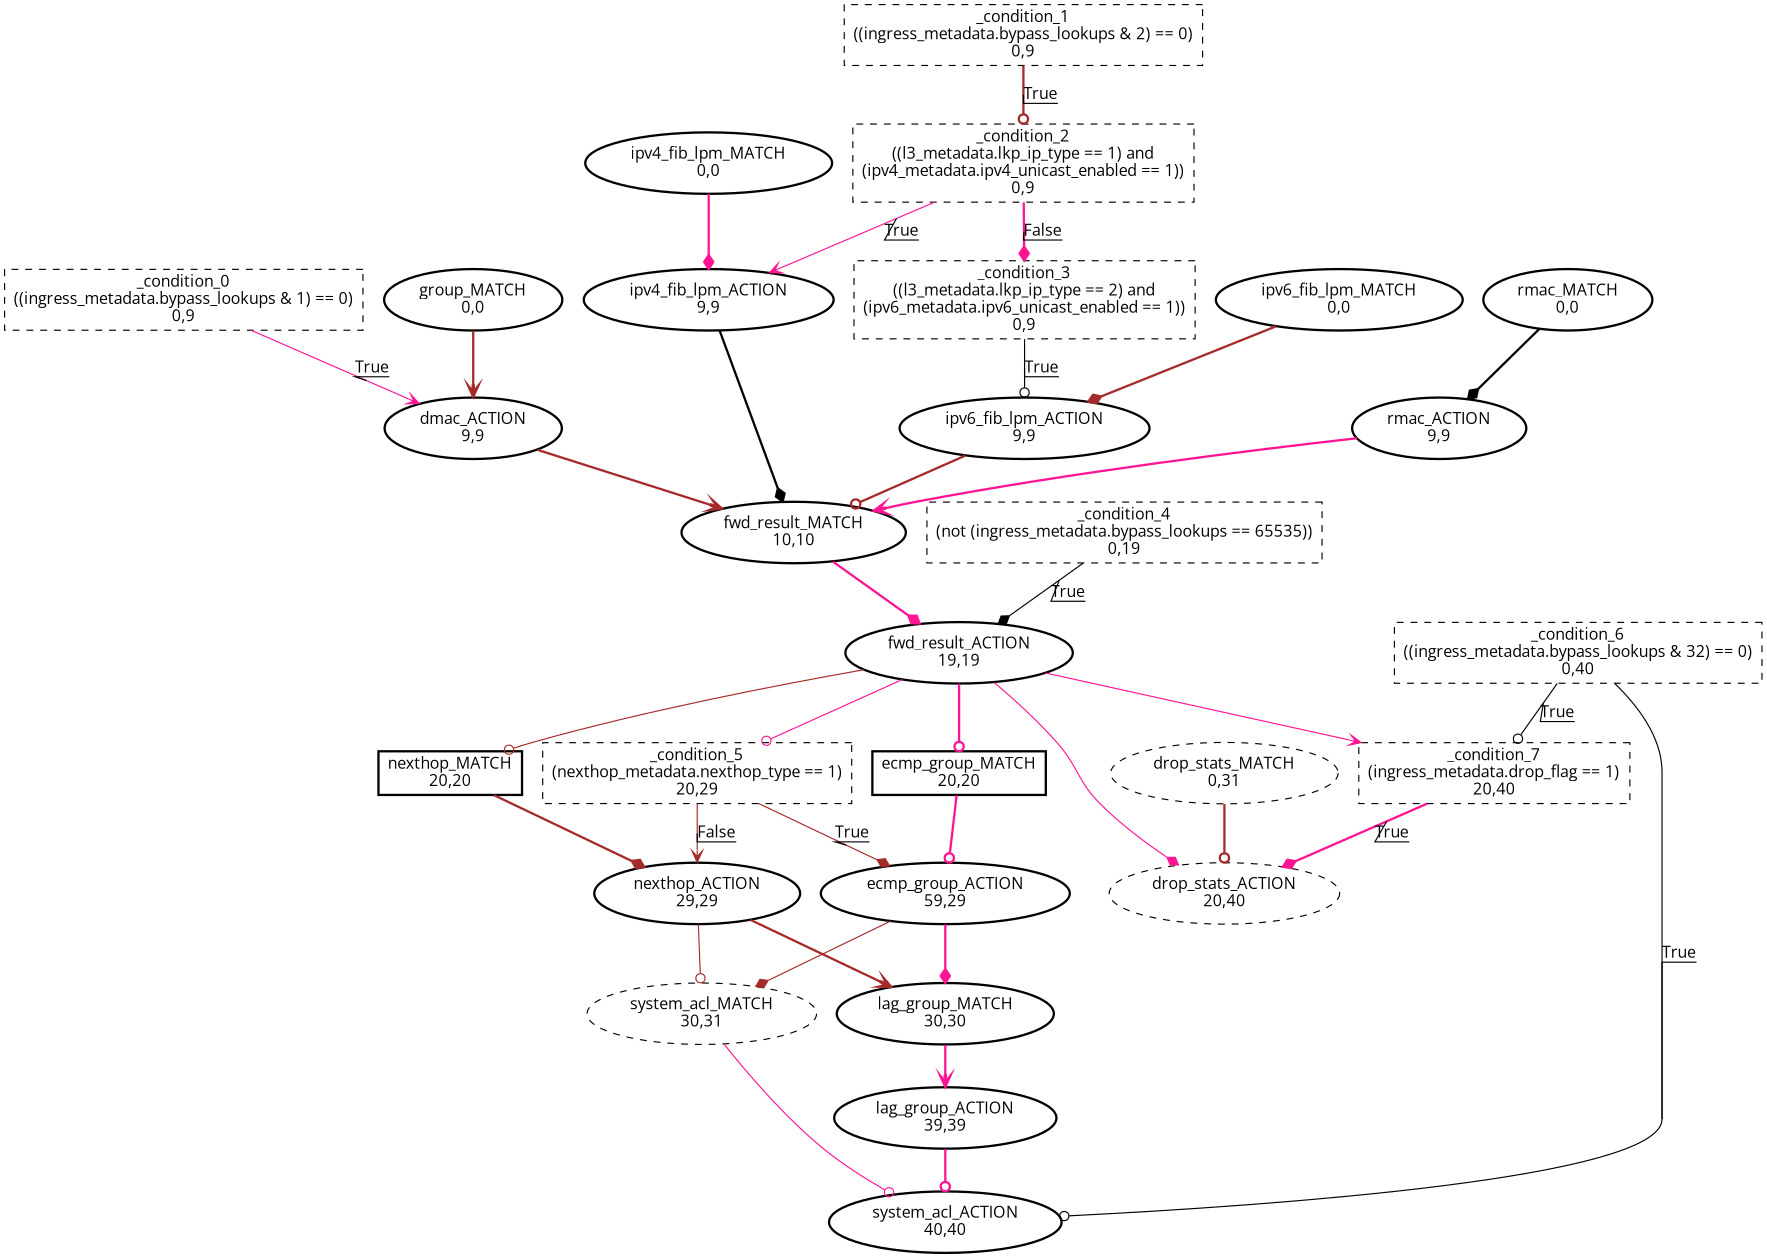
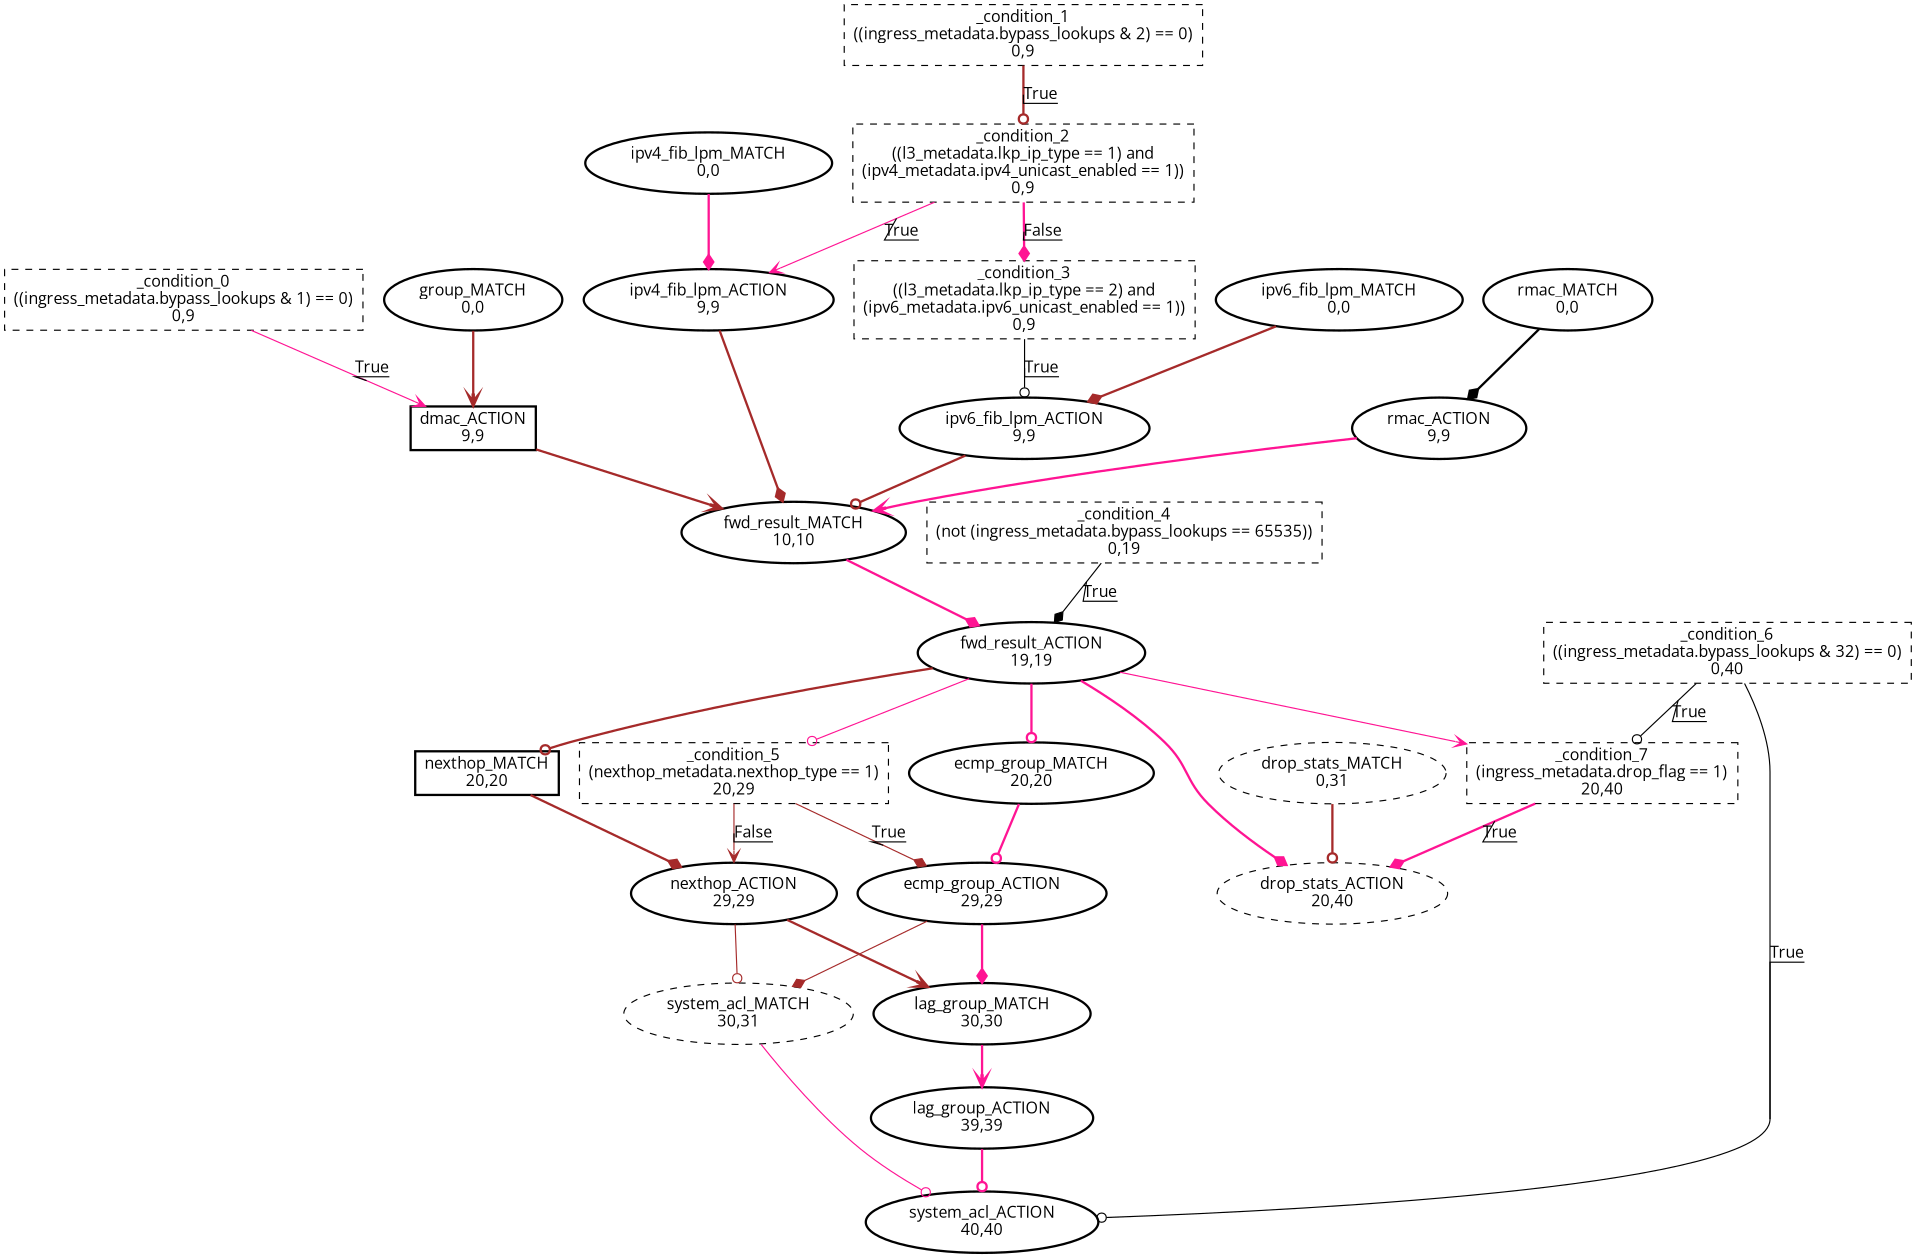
(749, 409) -> (749, 409)
(473, 428) -> (473, 428)
(688, 704) -> (740, 703)
(959, 773) -> (1031, 773)
(1078, 773) -> (1182, 765)
(945, 893) -> (982, 893)
